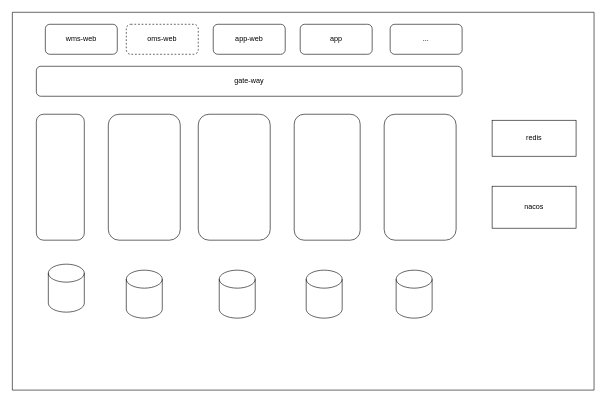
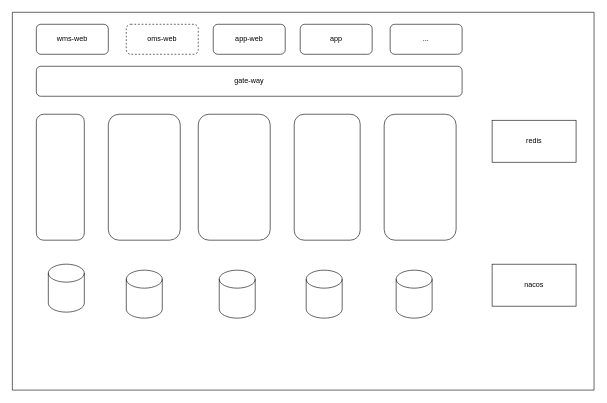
(81, 39) -> (72, 39)
(534, 138) -> (534, 141)
(534, 207) -> (534, 285)
